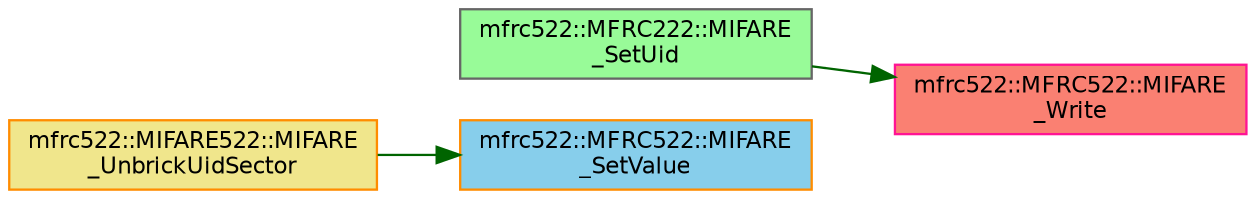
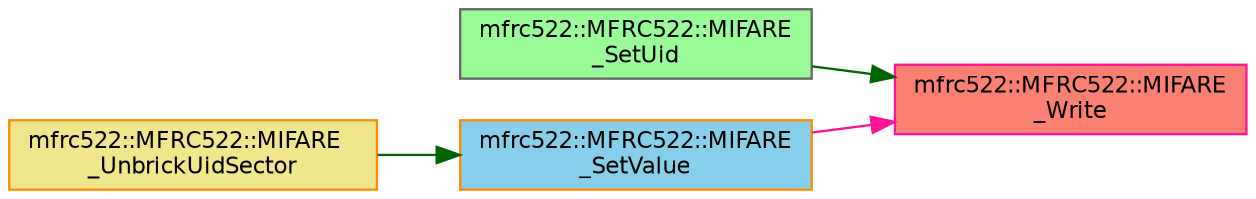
(636, 44) -> (636, 44)
none -> (842, 129)
(193, 155) -> (193, 155)
